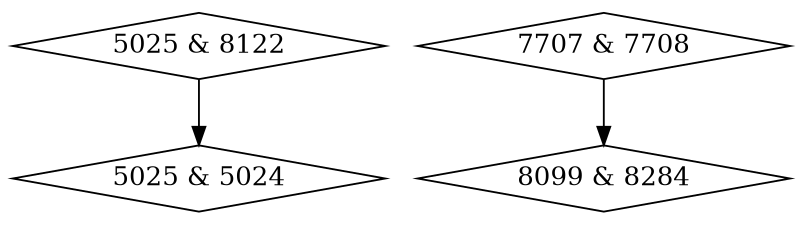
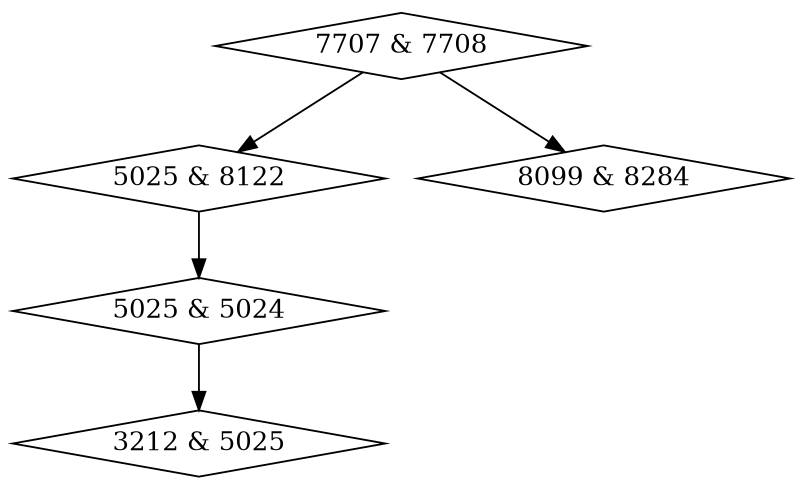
none -> (308, 107)
none -> (199, 444)
